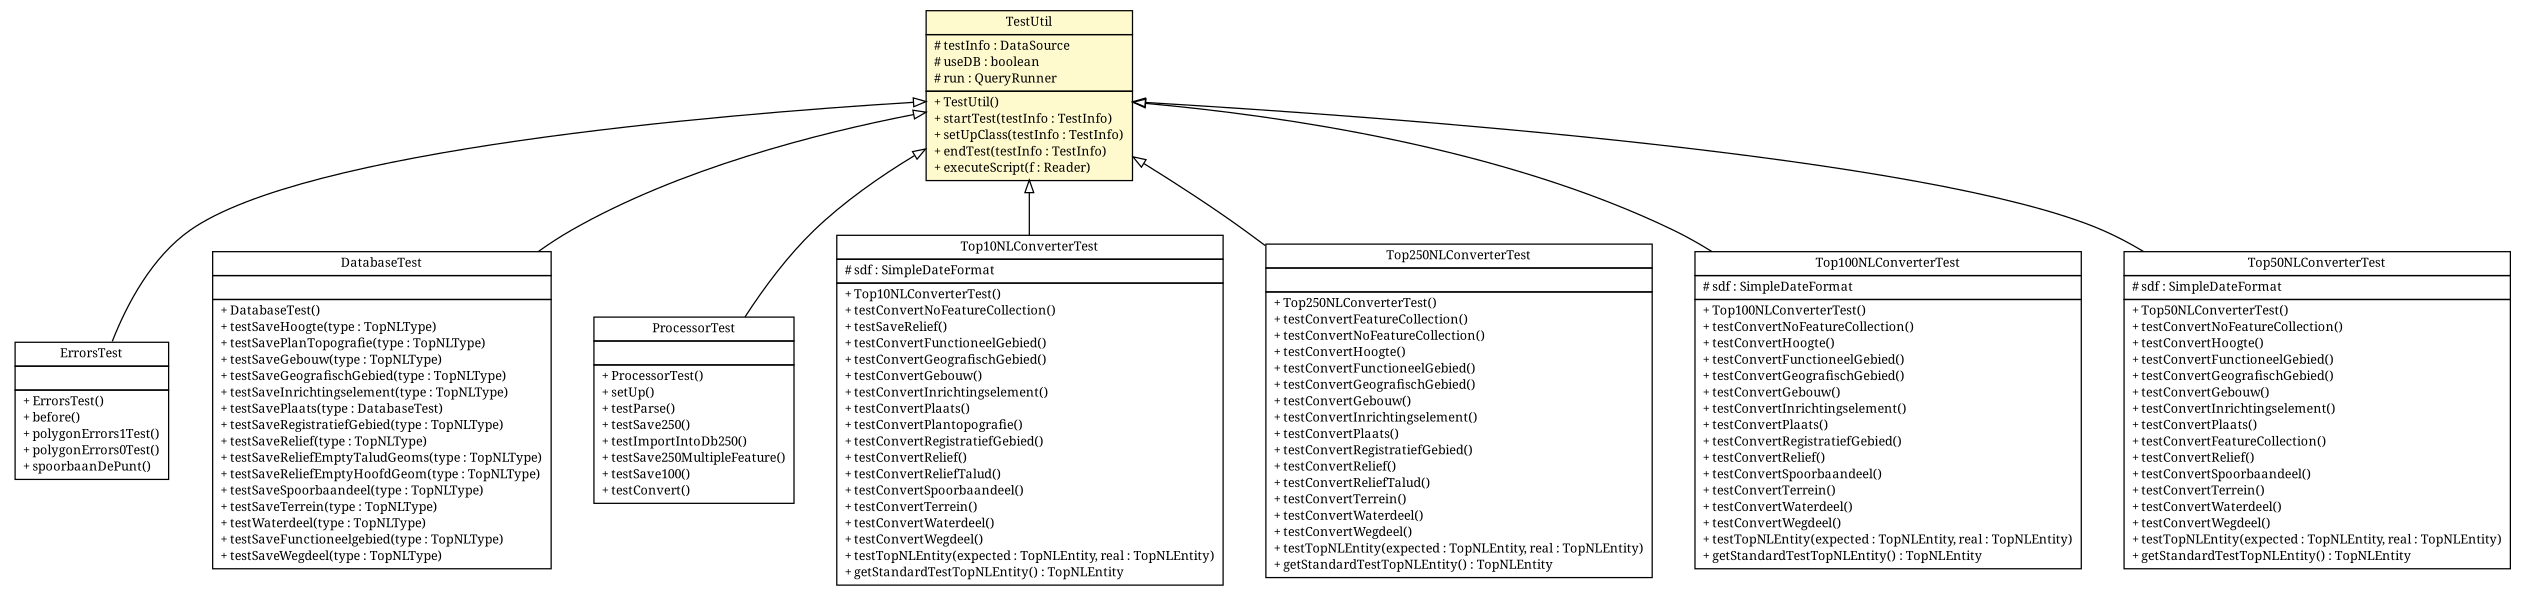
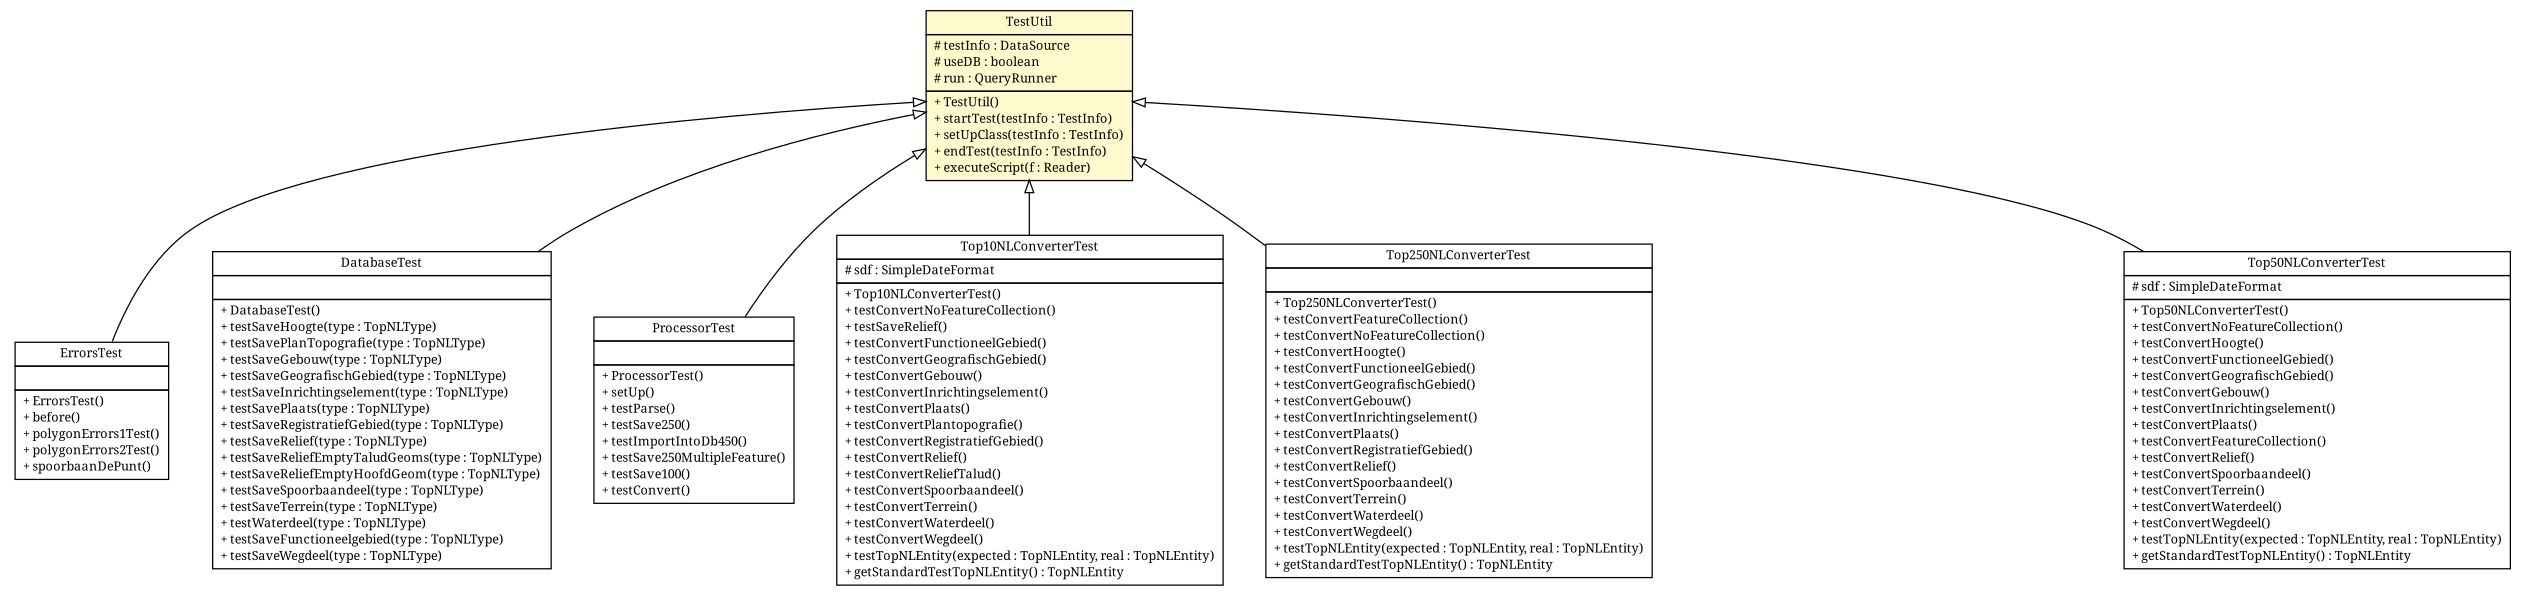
(332, 409) -> (326, 409)
(1888, 410) -> none
(675, 442) -> (675, 442)
(92, 450) -> (92, 450)
(1353, 483) -> (1364, 483)
